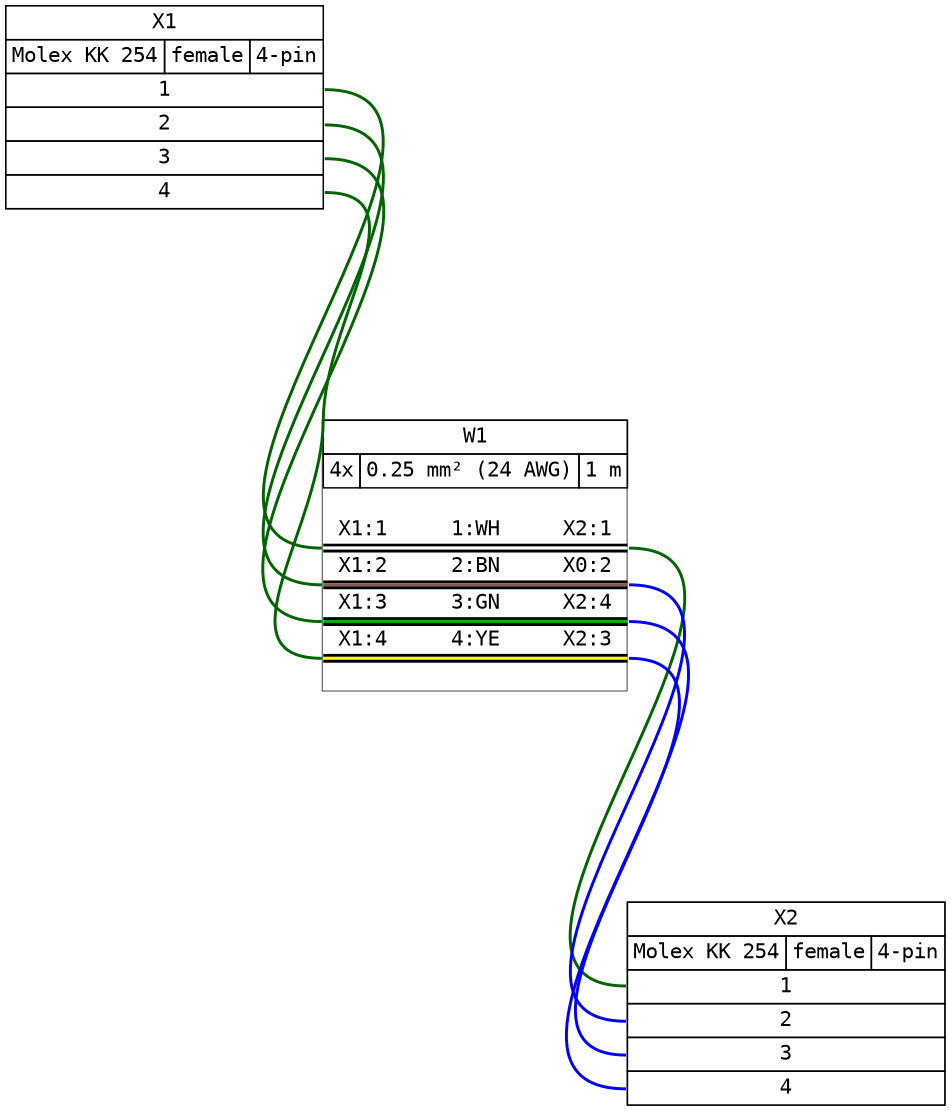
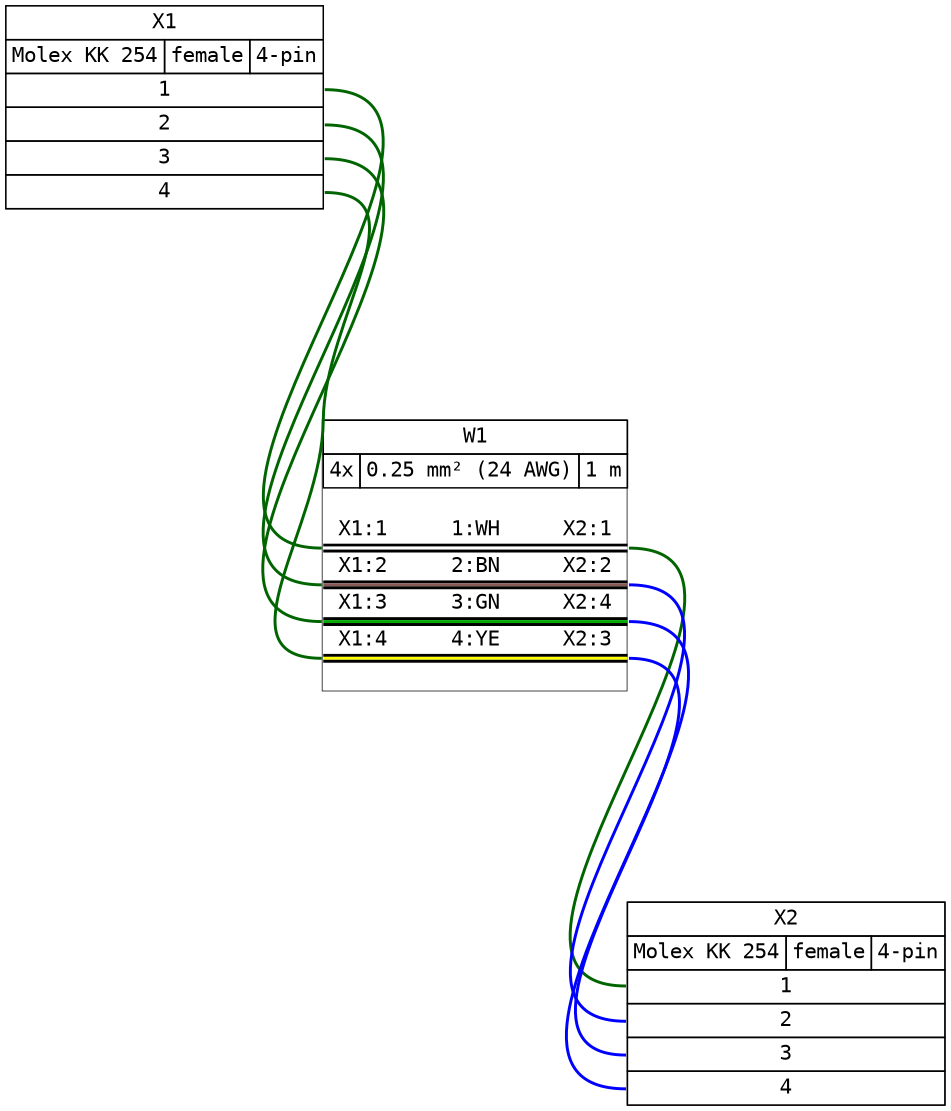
(594, 566) -> (594, 566)
